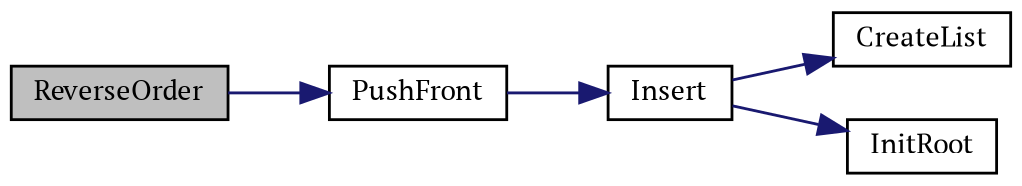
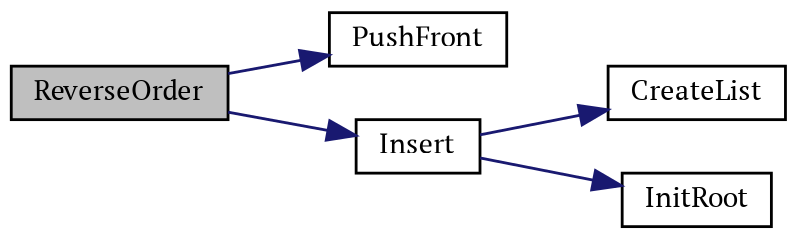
(543, 93) -> (278, 121)
